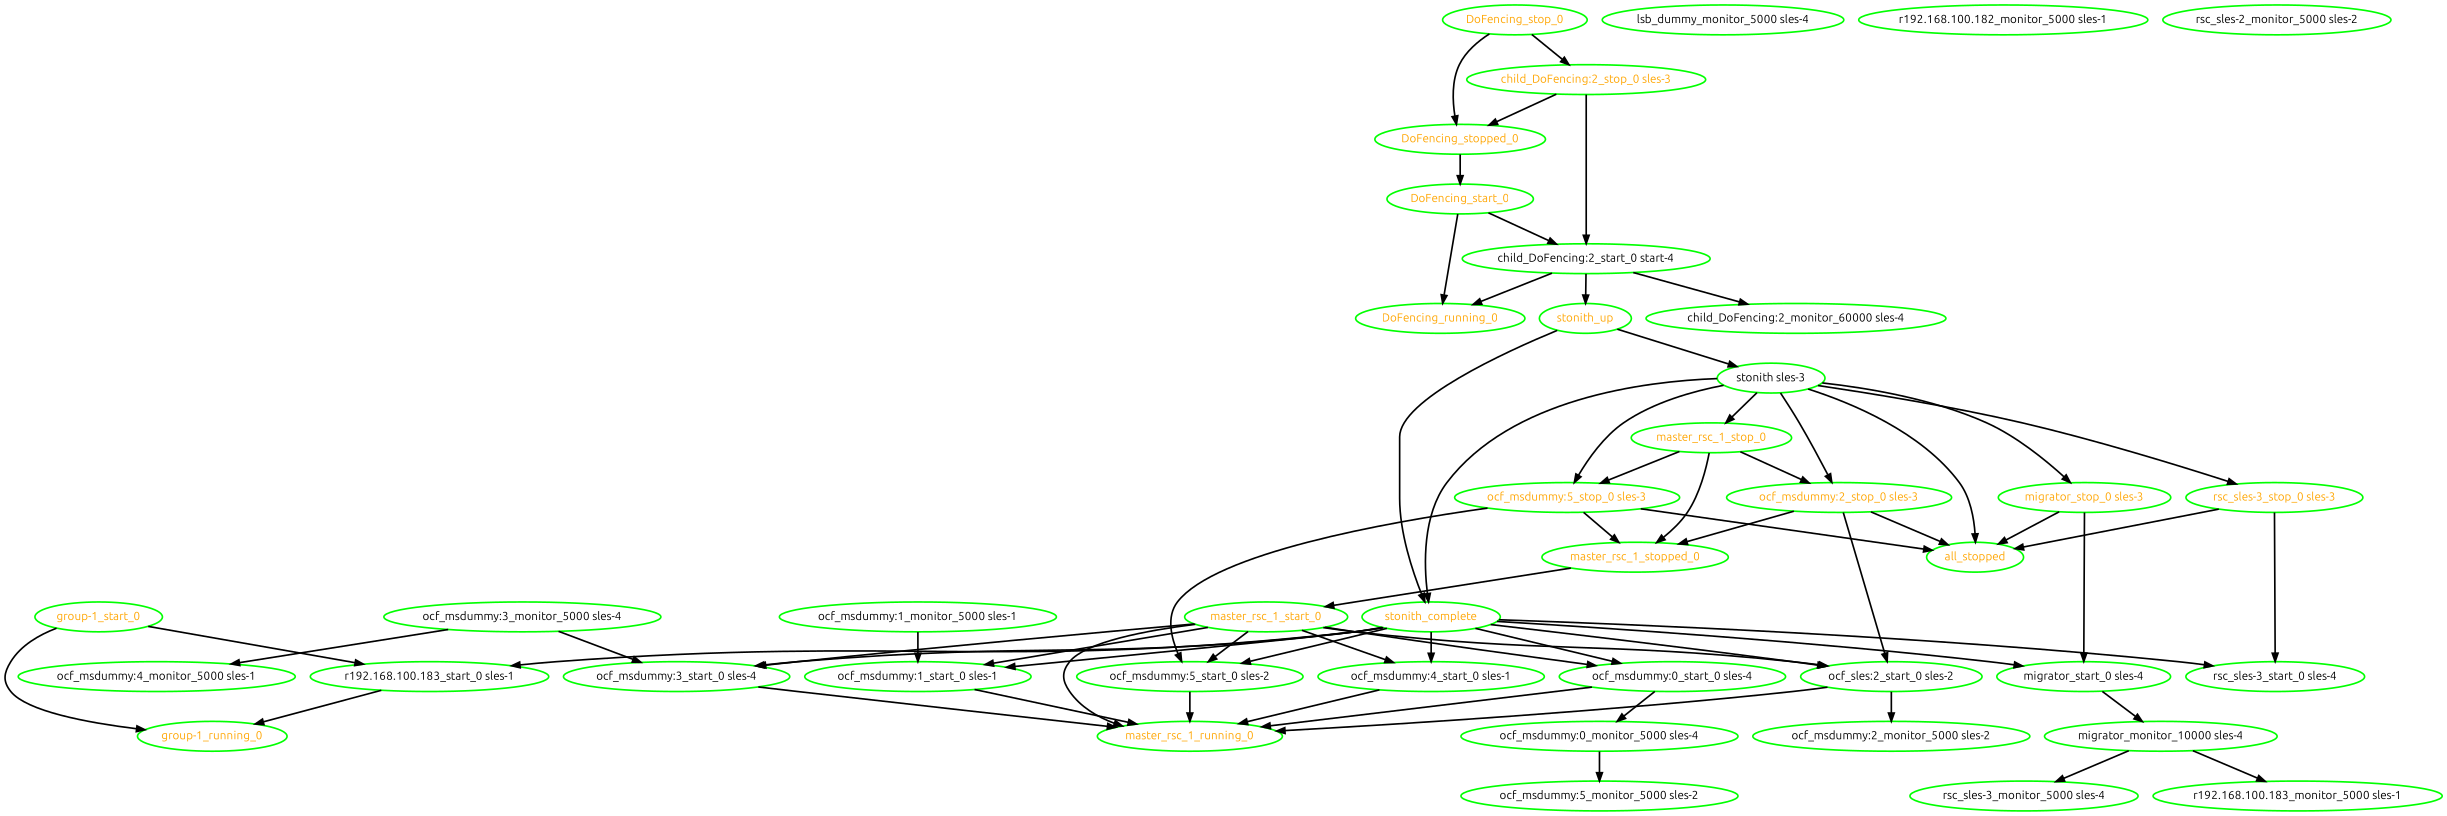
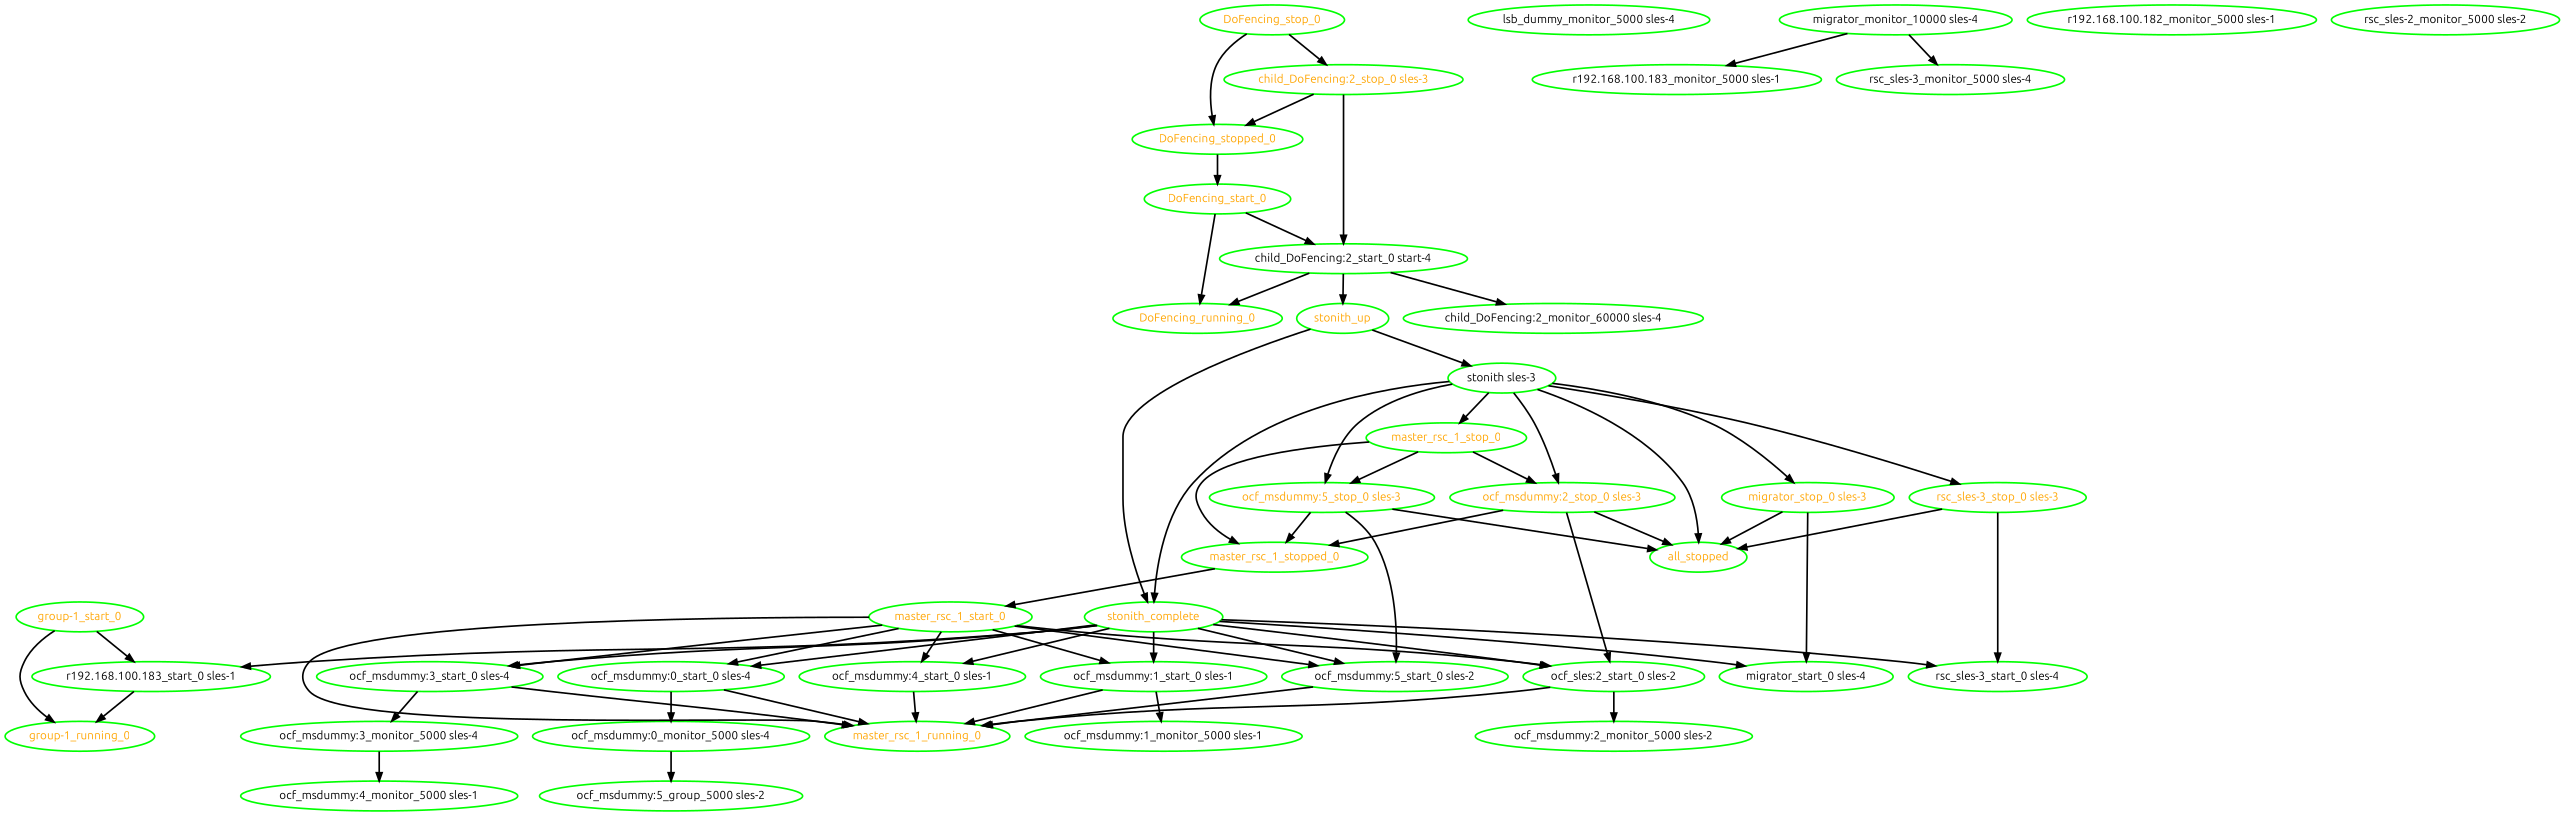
(918, 643) -> (1157, 700)
(596, 645) -> (407, 703)
(2119, 704) -> none
(1599, 796) -> (671, 796)
